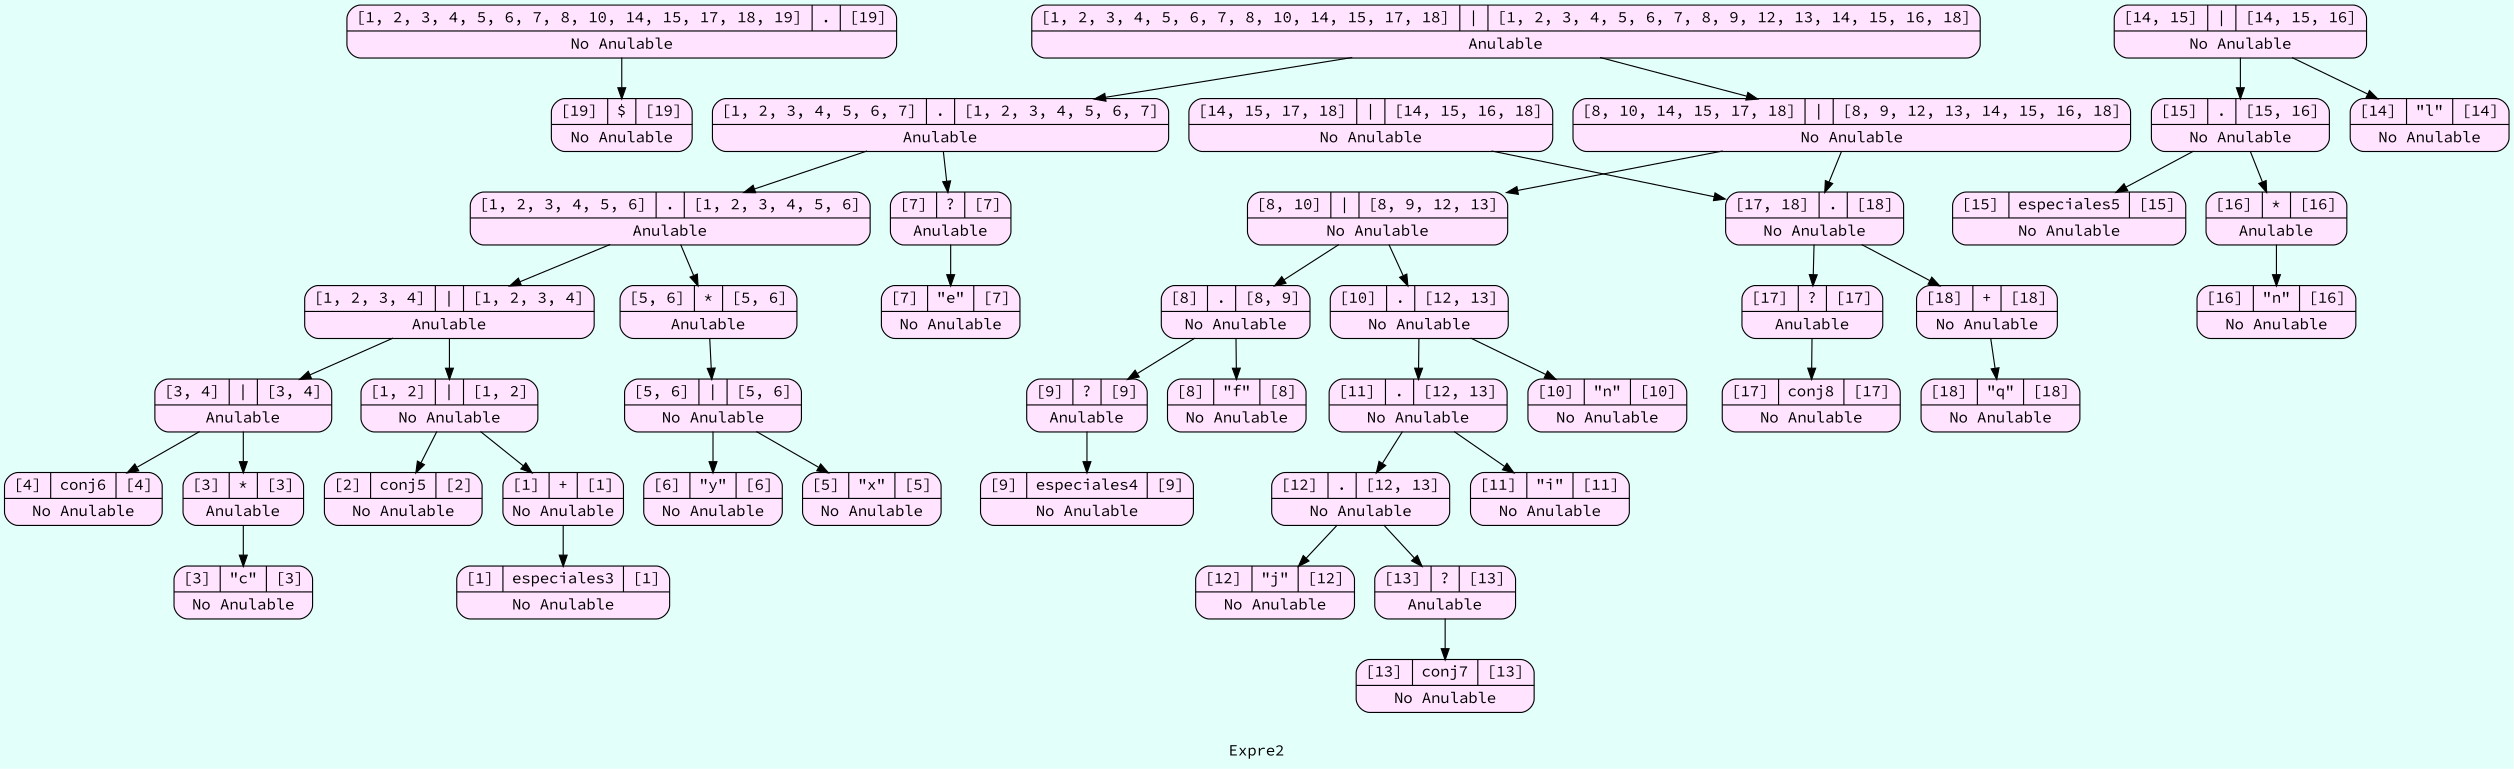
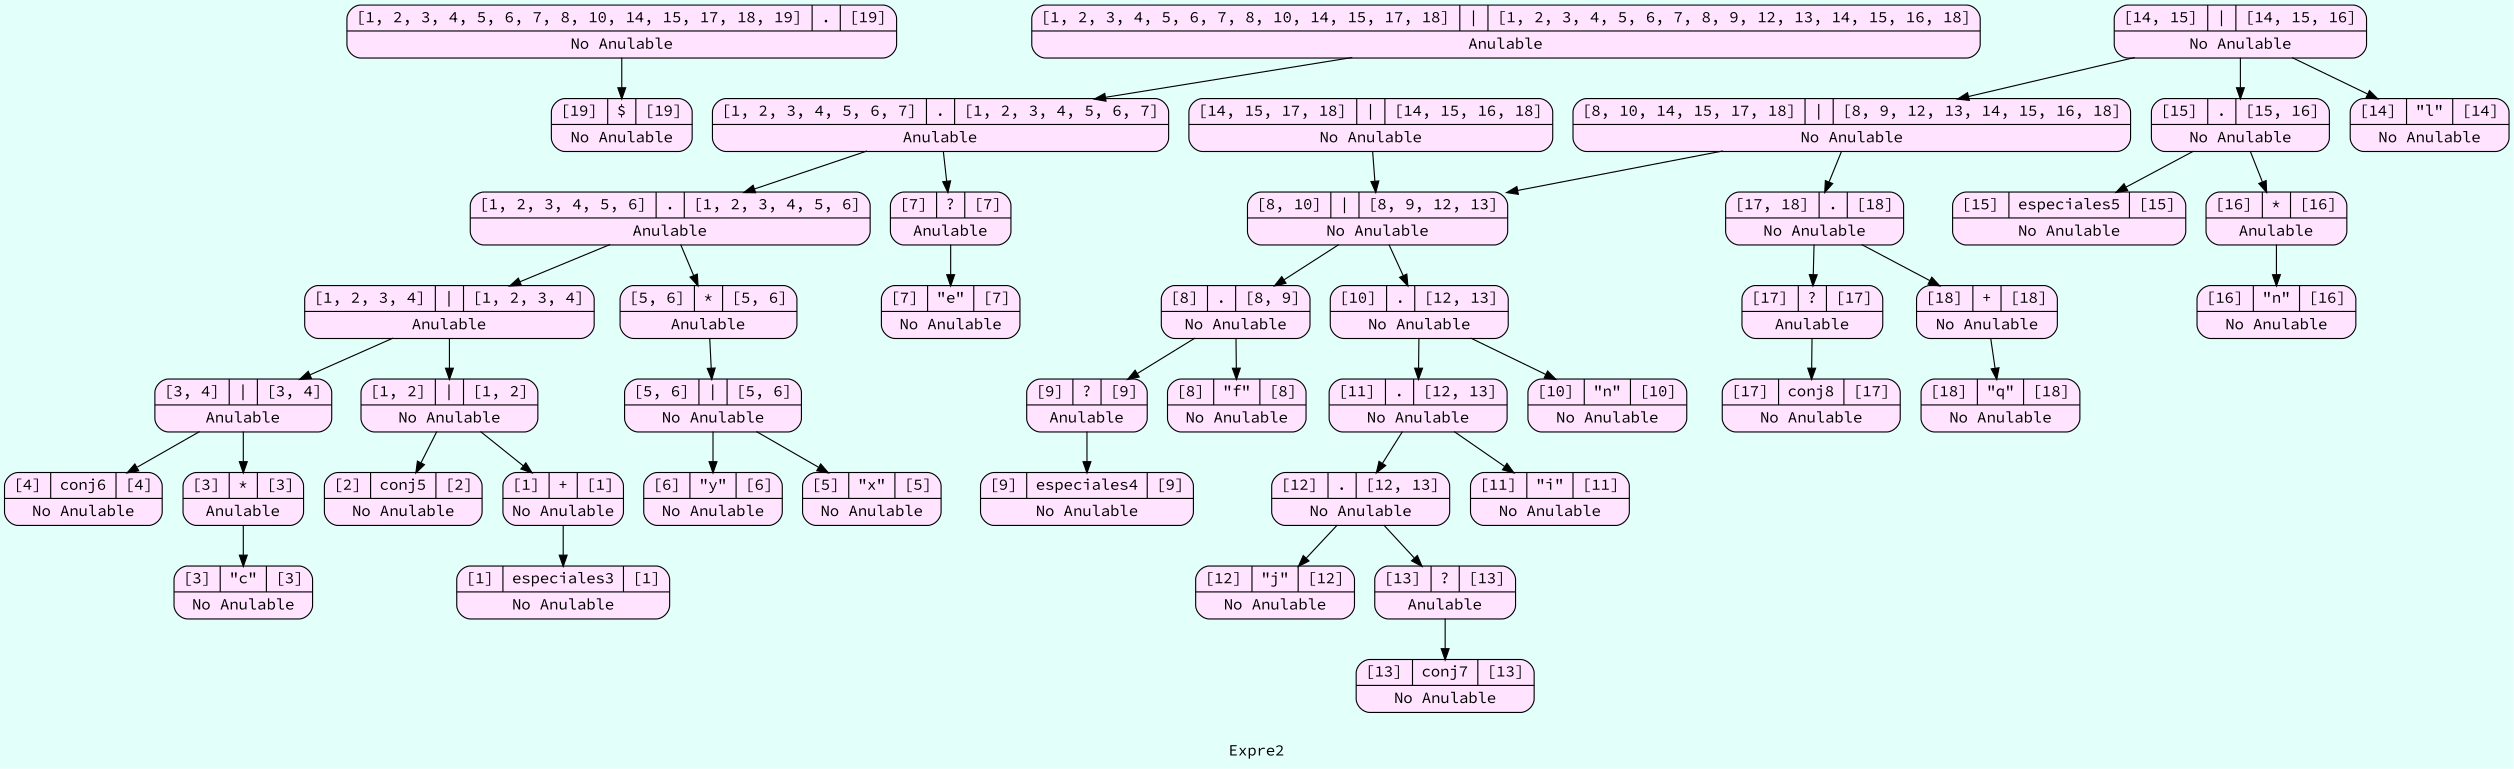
(1673, 77) -> (2052, 77)
(1580, 169) -> (1374, 166)
